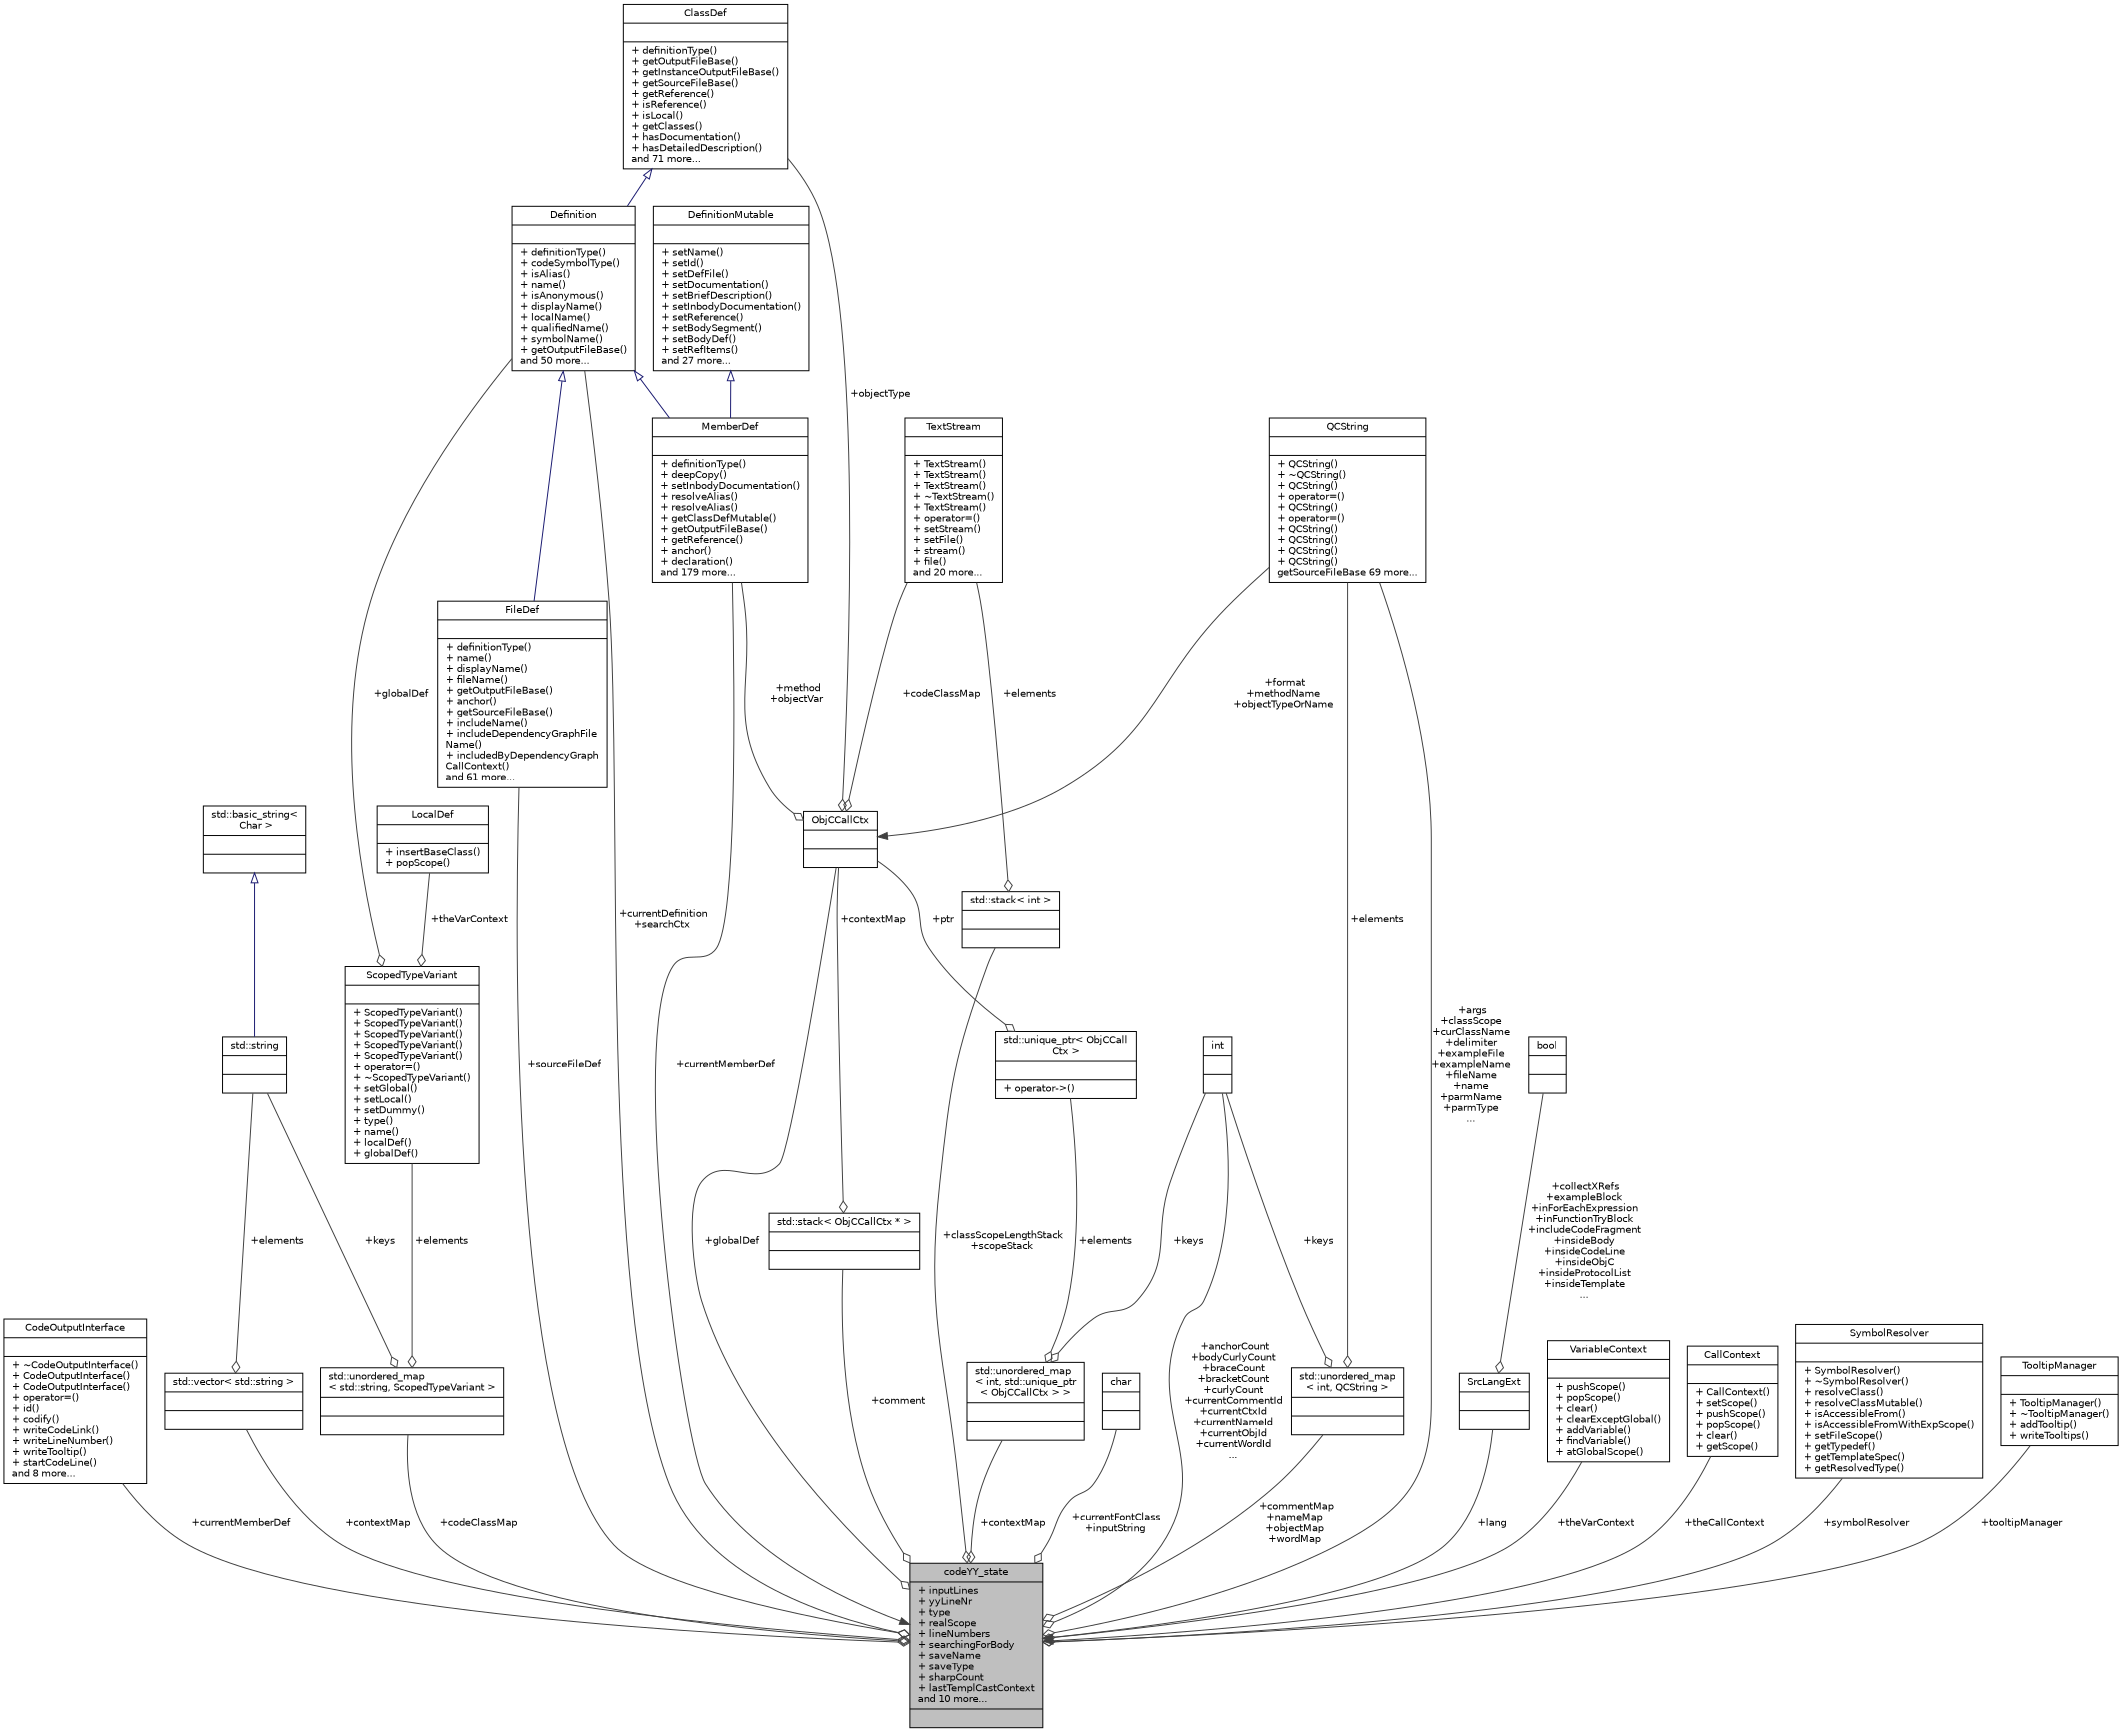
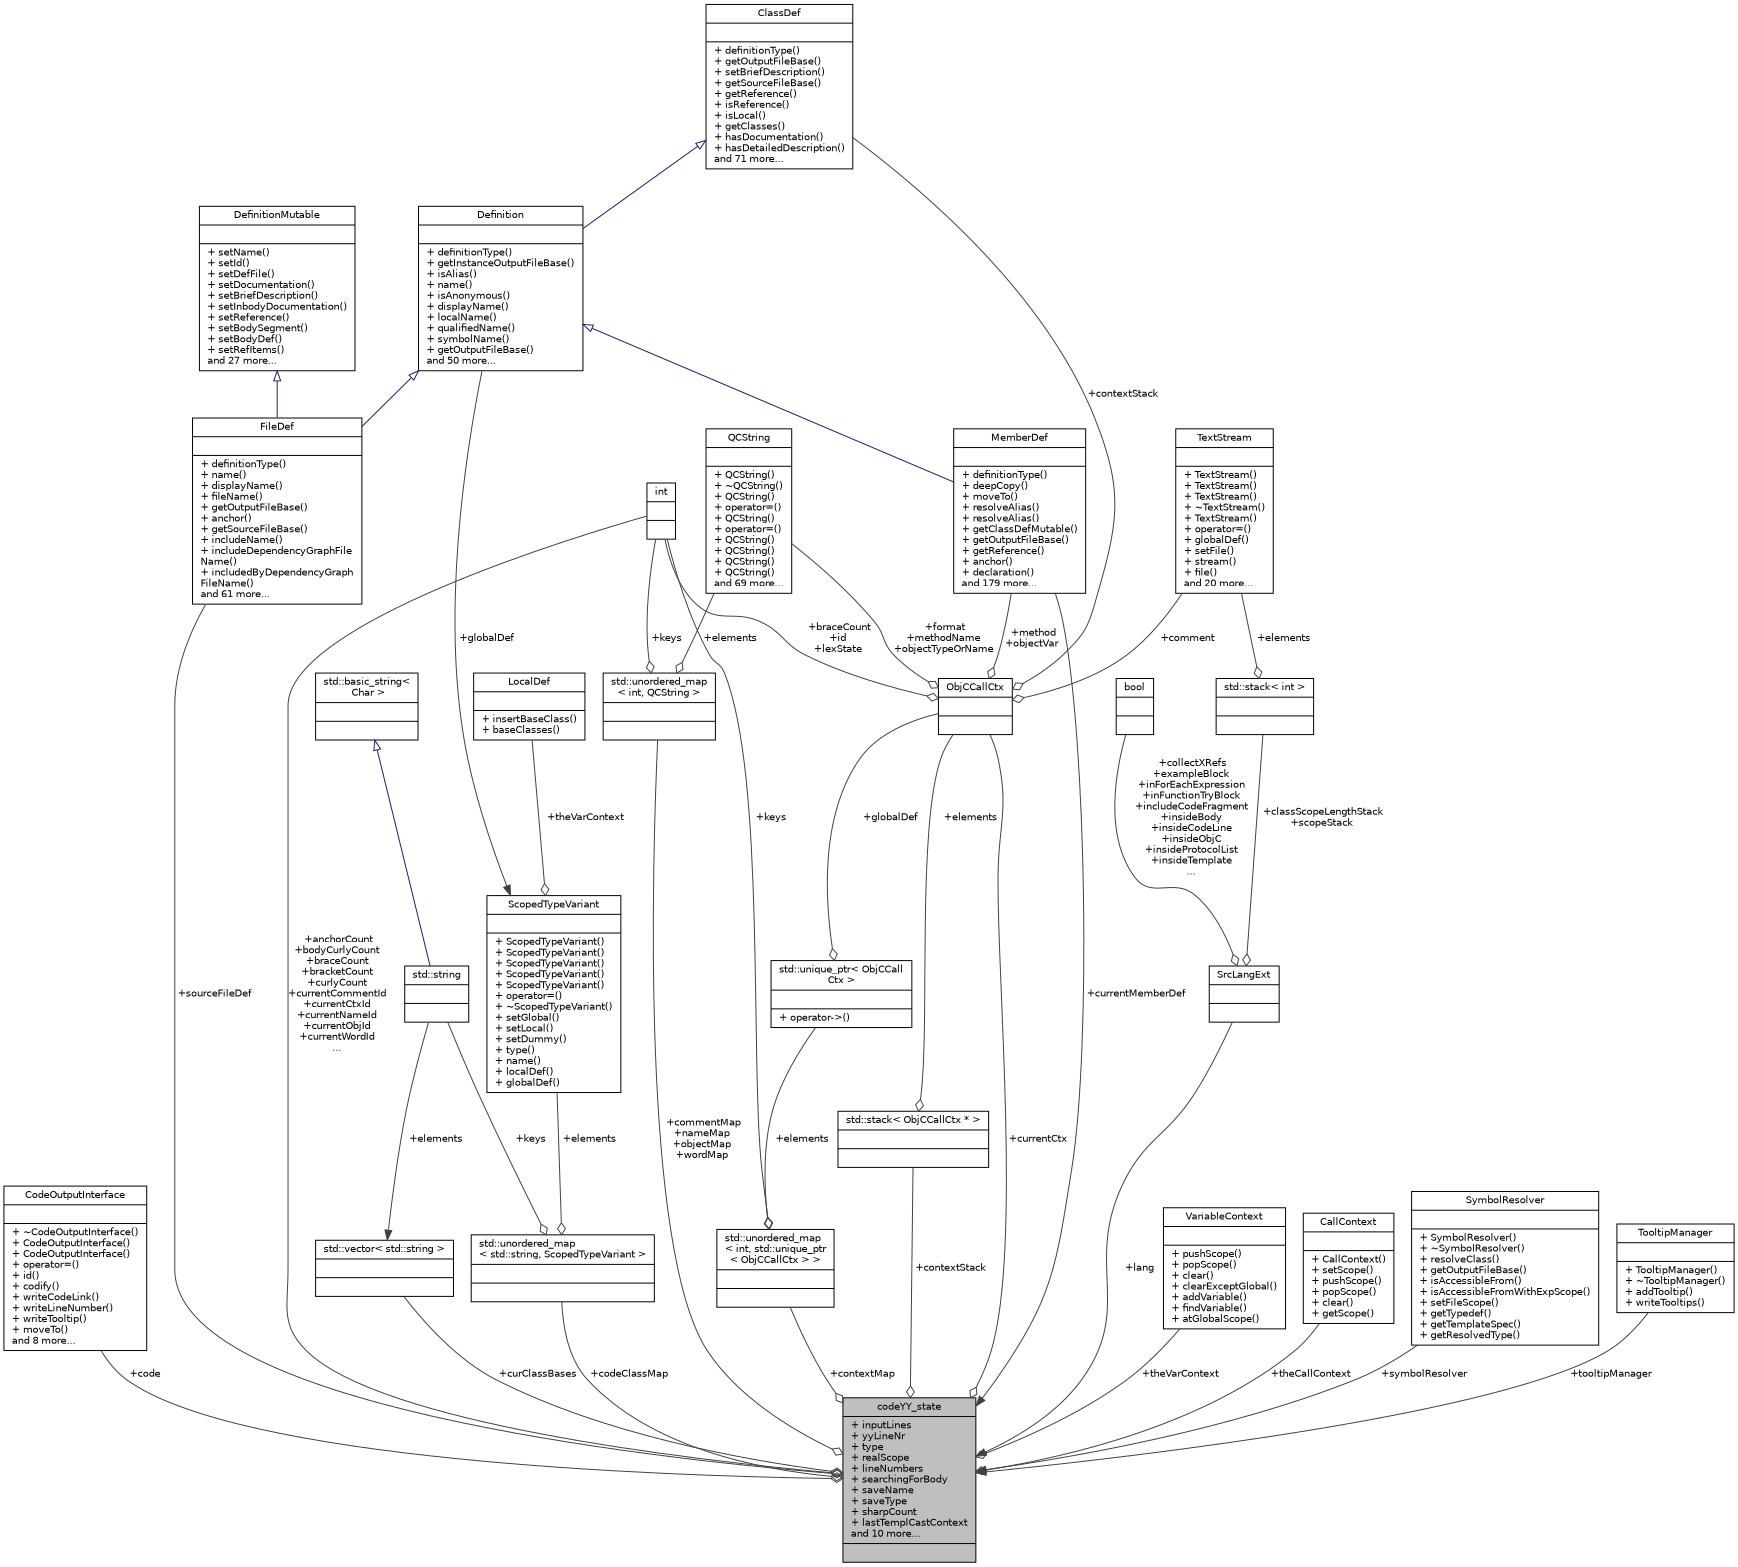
(706, 72) -> (770, 72)
(570, 263) -> (501, 263)
(879, 394) -> (1122, 394)
(731, 400) -> (277, 399)
(730, 486) -> (990, 497)
(947, 529) -> (1217, 540)
(1348, 573) -> (749, 583)
none -> (778, 634)
(362, 638) -> (455, 631)
(940, 694) -> (1186, 639)
(1112, 752) -> (864, 610)
(478, 767) -> (227, 583)
(418, 863) -> (521, 730)
(872, 920) -> (969, 818)
(941, 920) -> (889, 818)
(619, 1071) -> none
(245, 1227) -> (403, 1125)
(1431, 1229) -> none
(731, 1241) -> (1037, 1139)
(935, 1246) -> (1255, 844)
(897, 1401) -> (950, 1268)
(1121, 1401) -> none
(1863, 1403) -> (1473, 1270)
(55, 1463) -> (40, 1330)
(240, 1523) -> (144, 1374)
(377, 1523) -> (536, 1374)
(1408, 1607) -> (1166, 1423)
(1564, 1608) -> (1329, 1427)
(1486, 1609) -> (1208, 1427)
